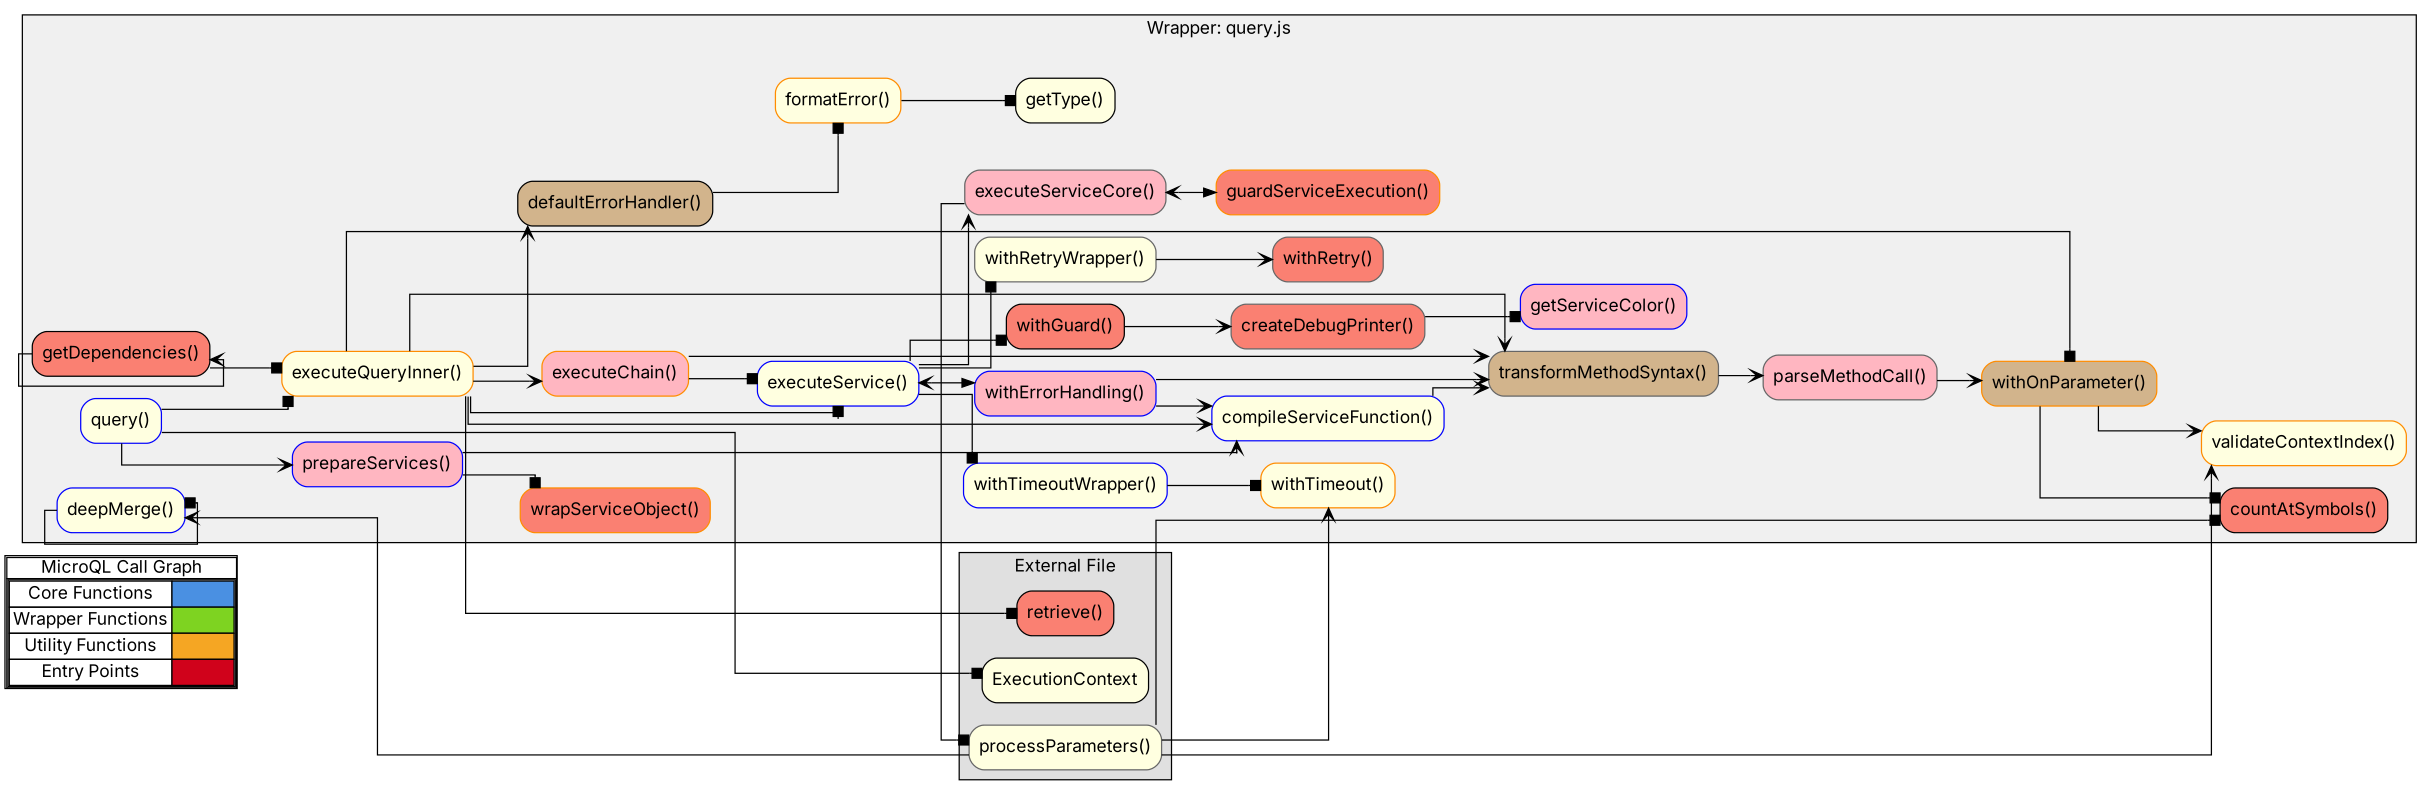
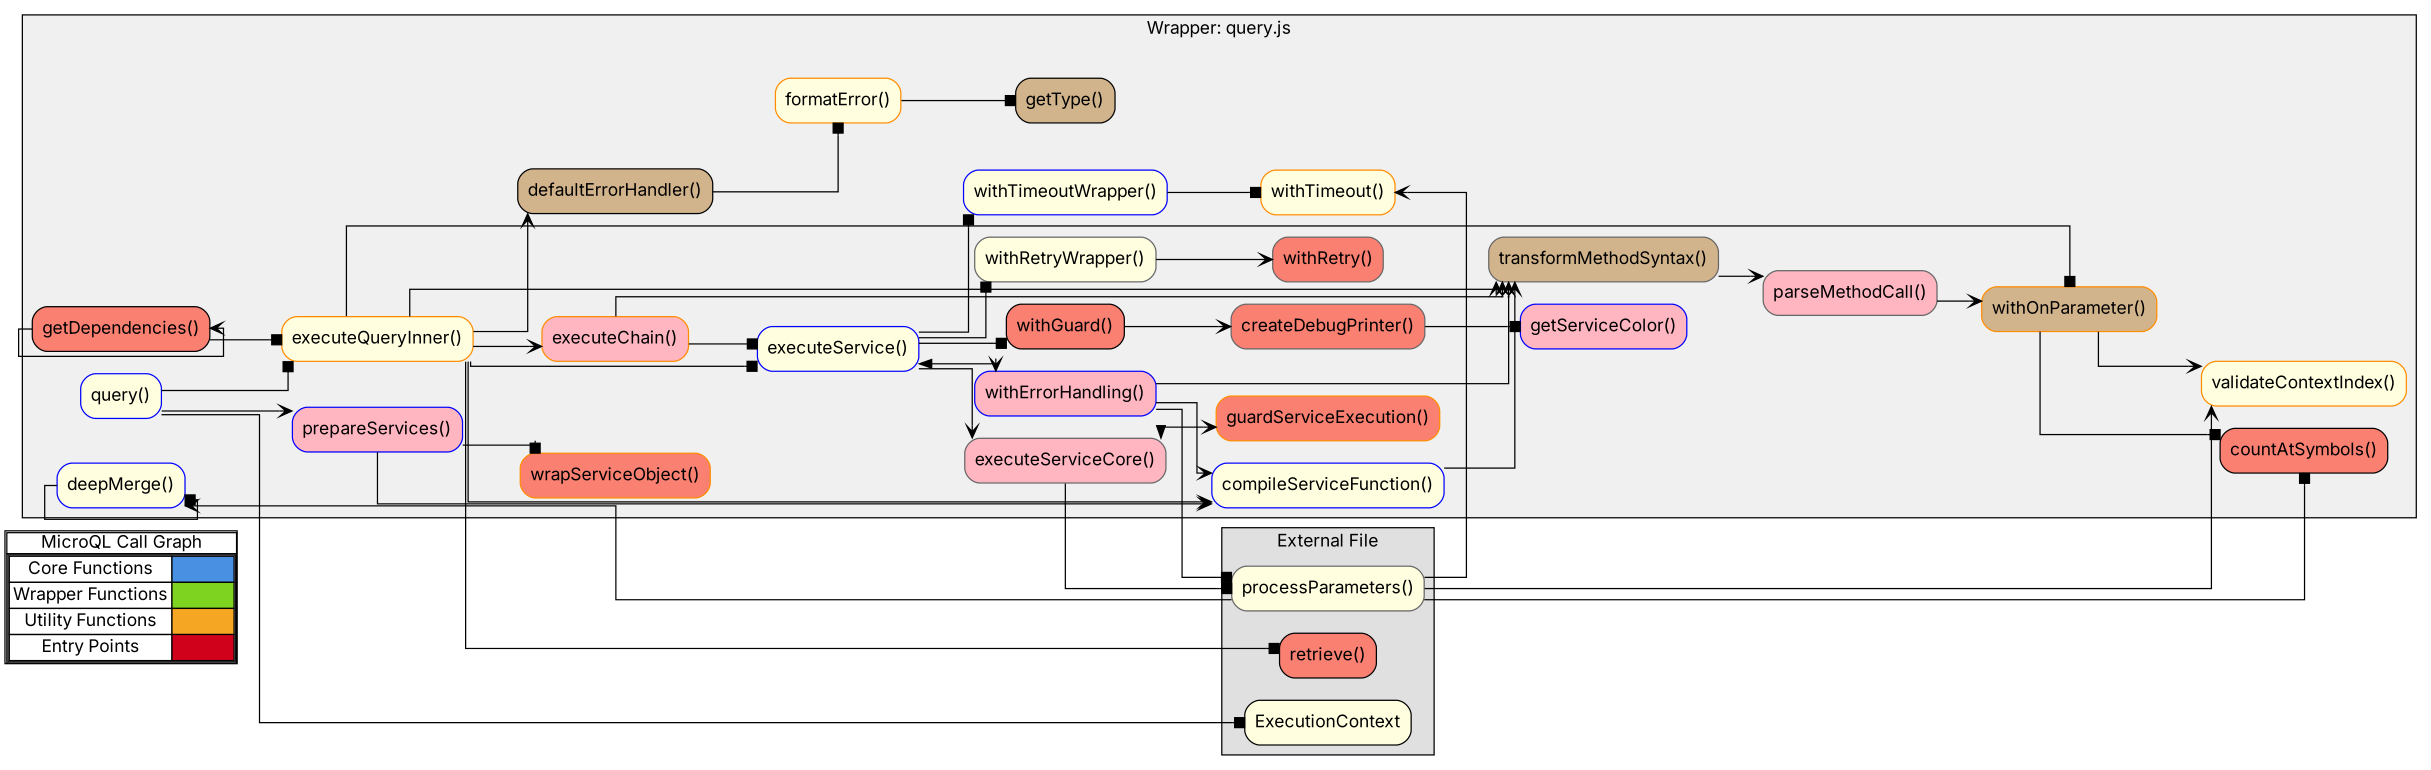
(1065, 101) -> (1065, 101)
none -> (1182, 493)
